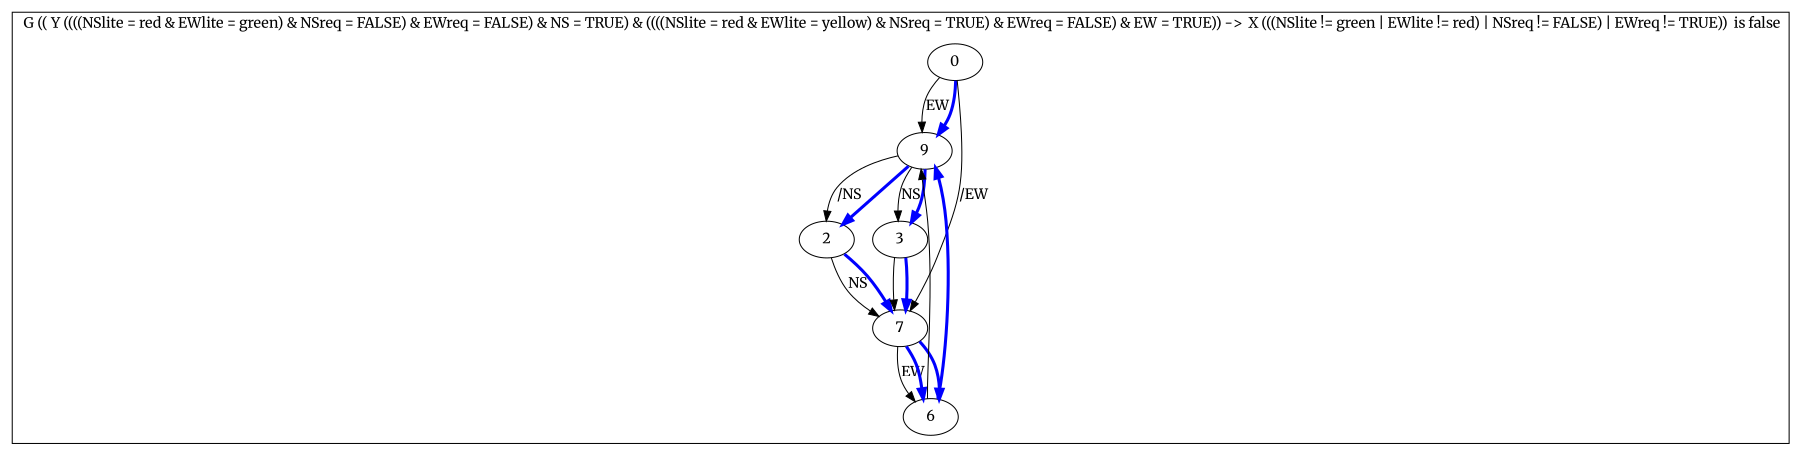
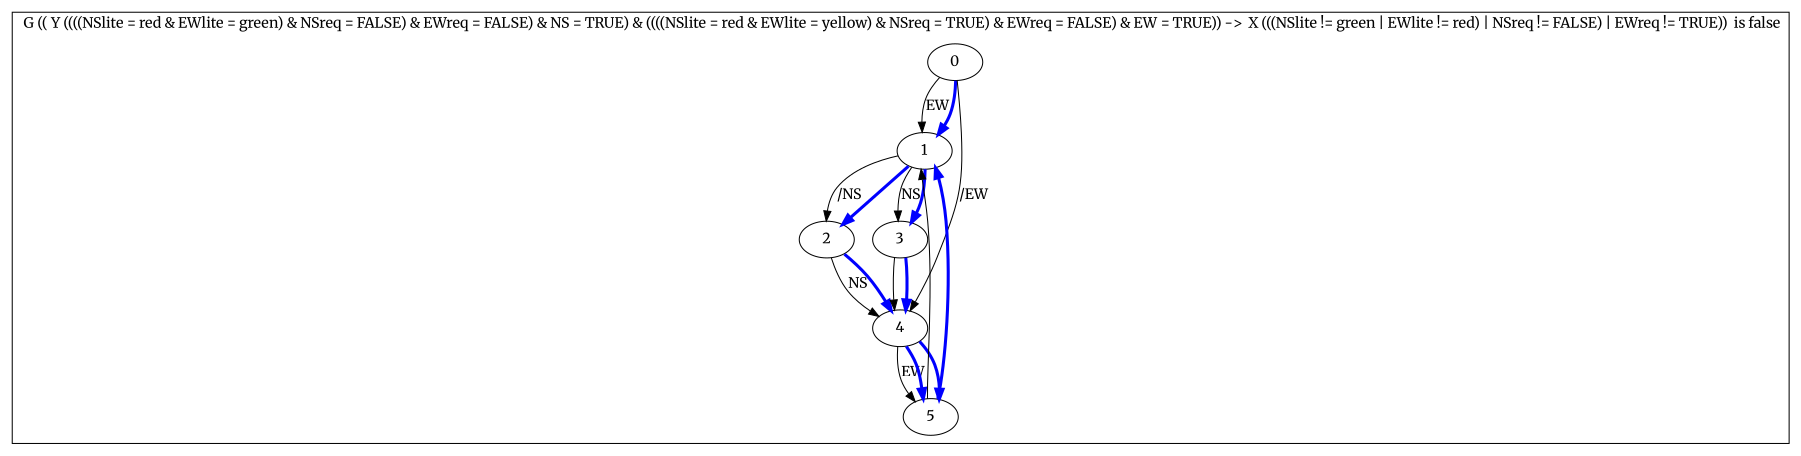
(925, 151) -> (925, 151)
(900, 328) -> (900, 328)
(931, 417) -> (931, 417)
